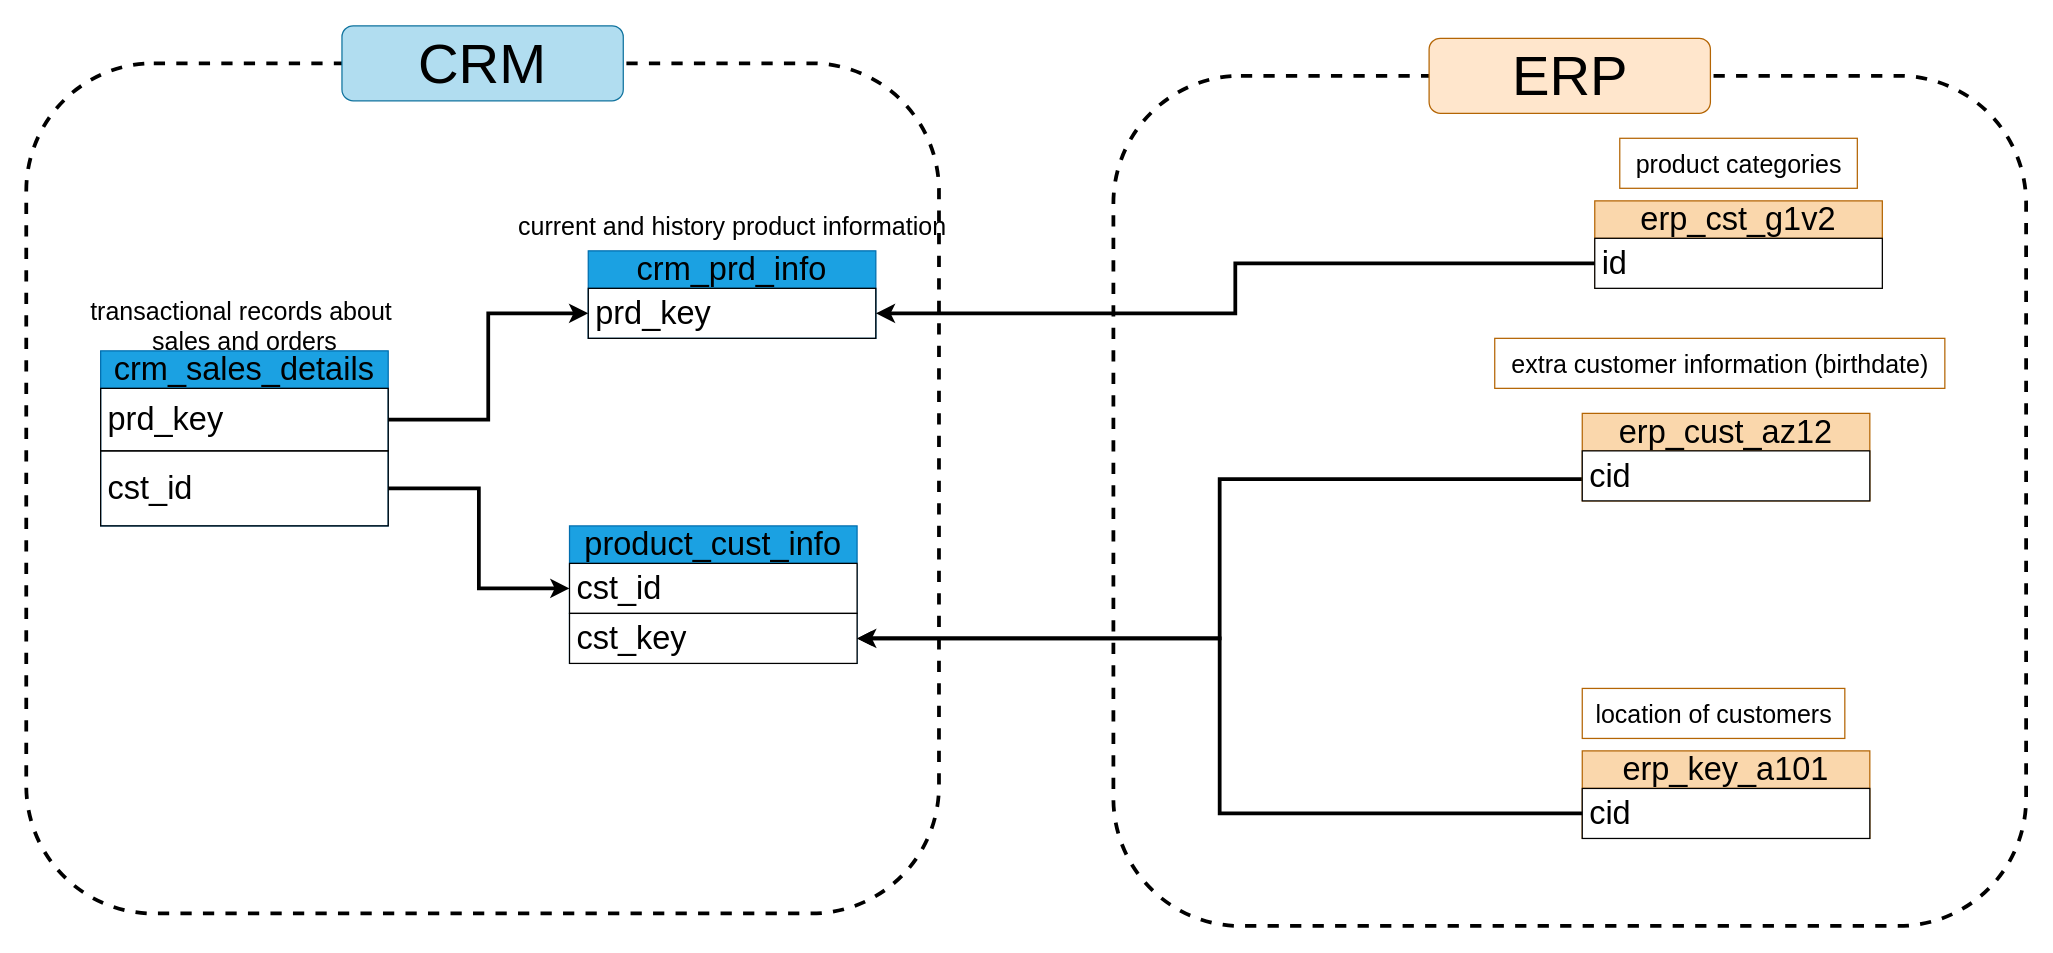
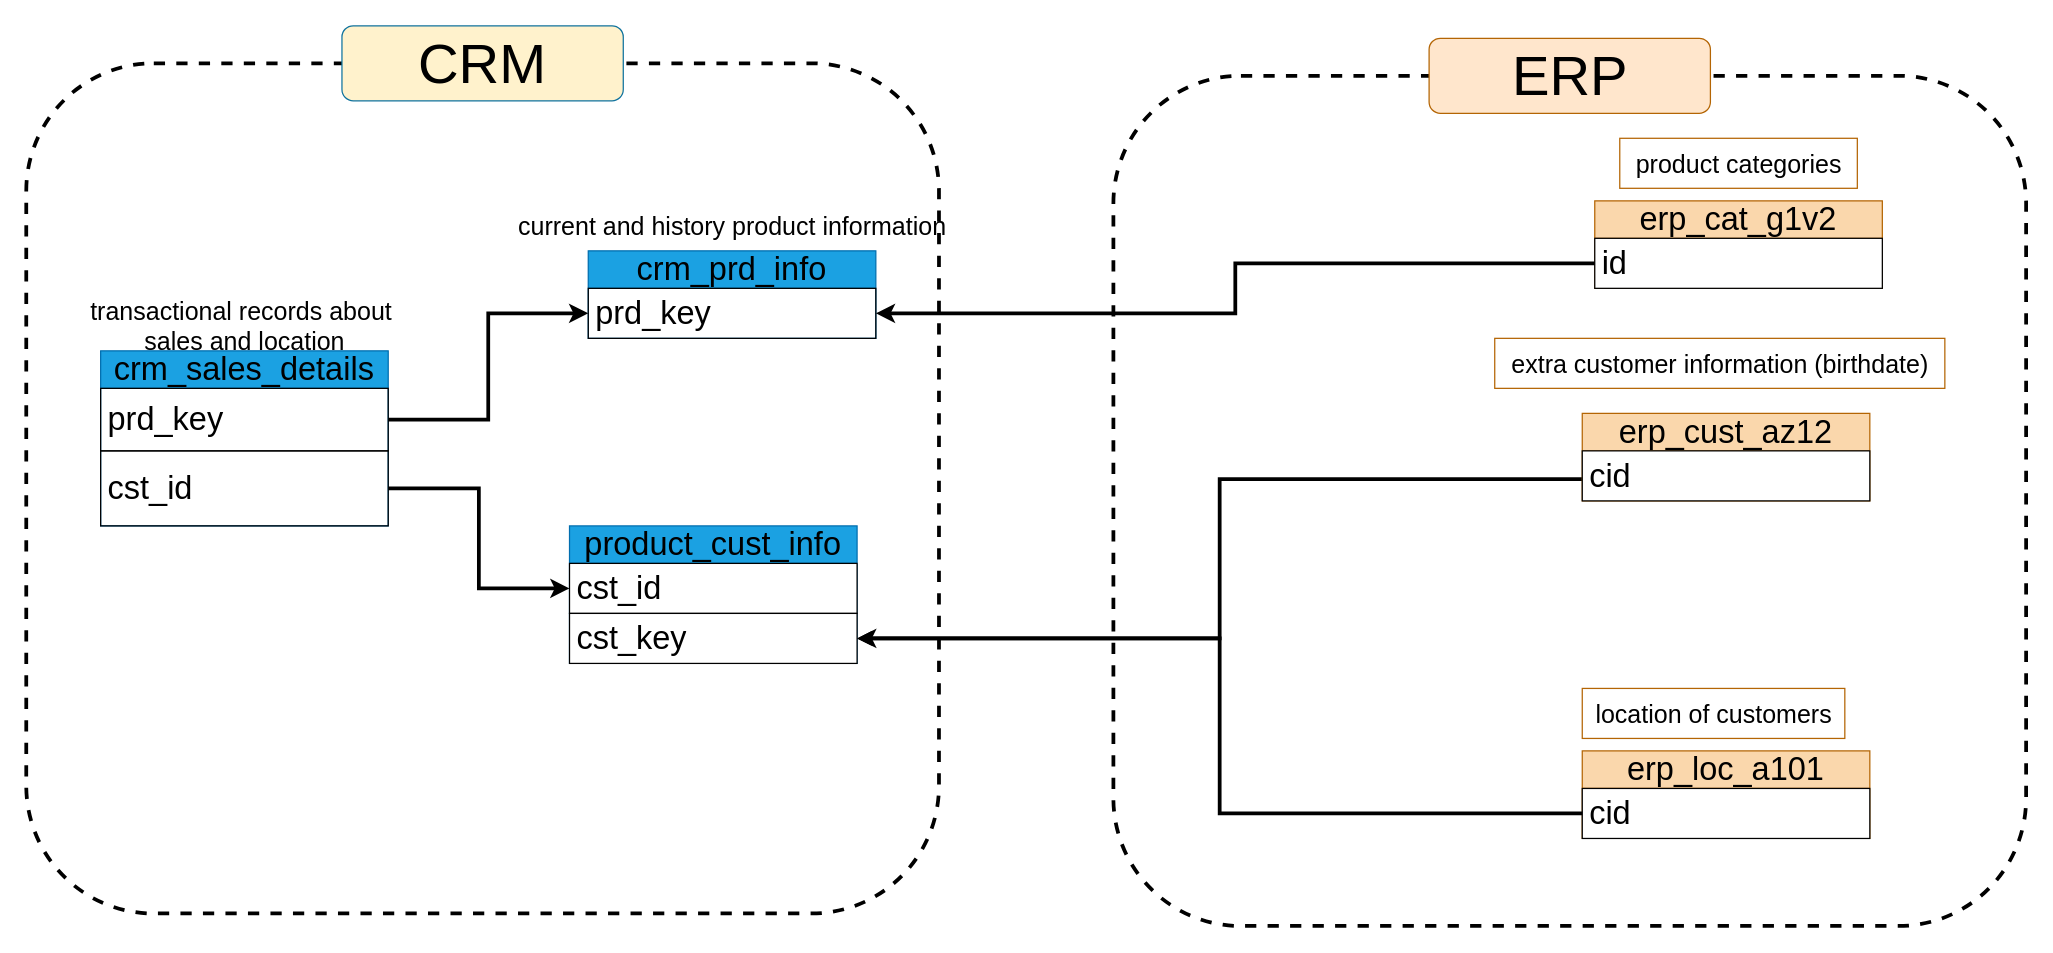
(483, 63) -> (483, 63)
(1738, 219) -> (1738, 219)
(245, 326) -> (245, 326)
(1726, 769) -> (1726, 769)
